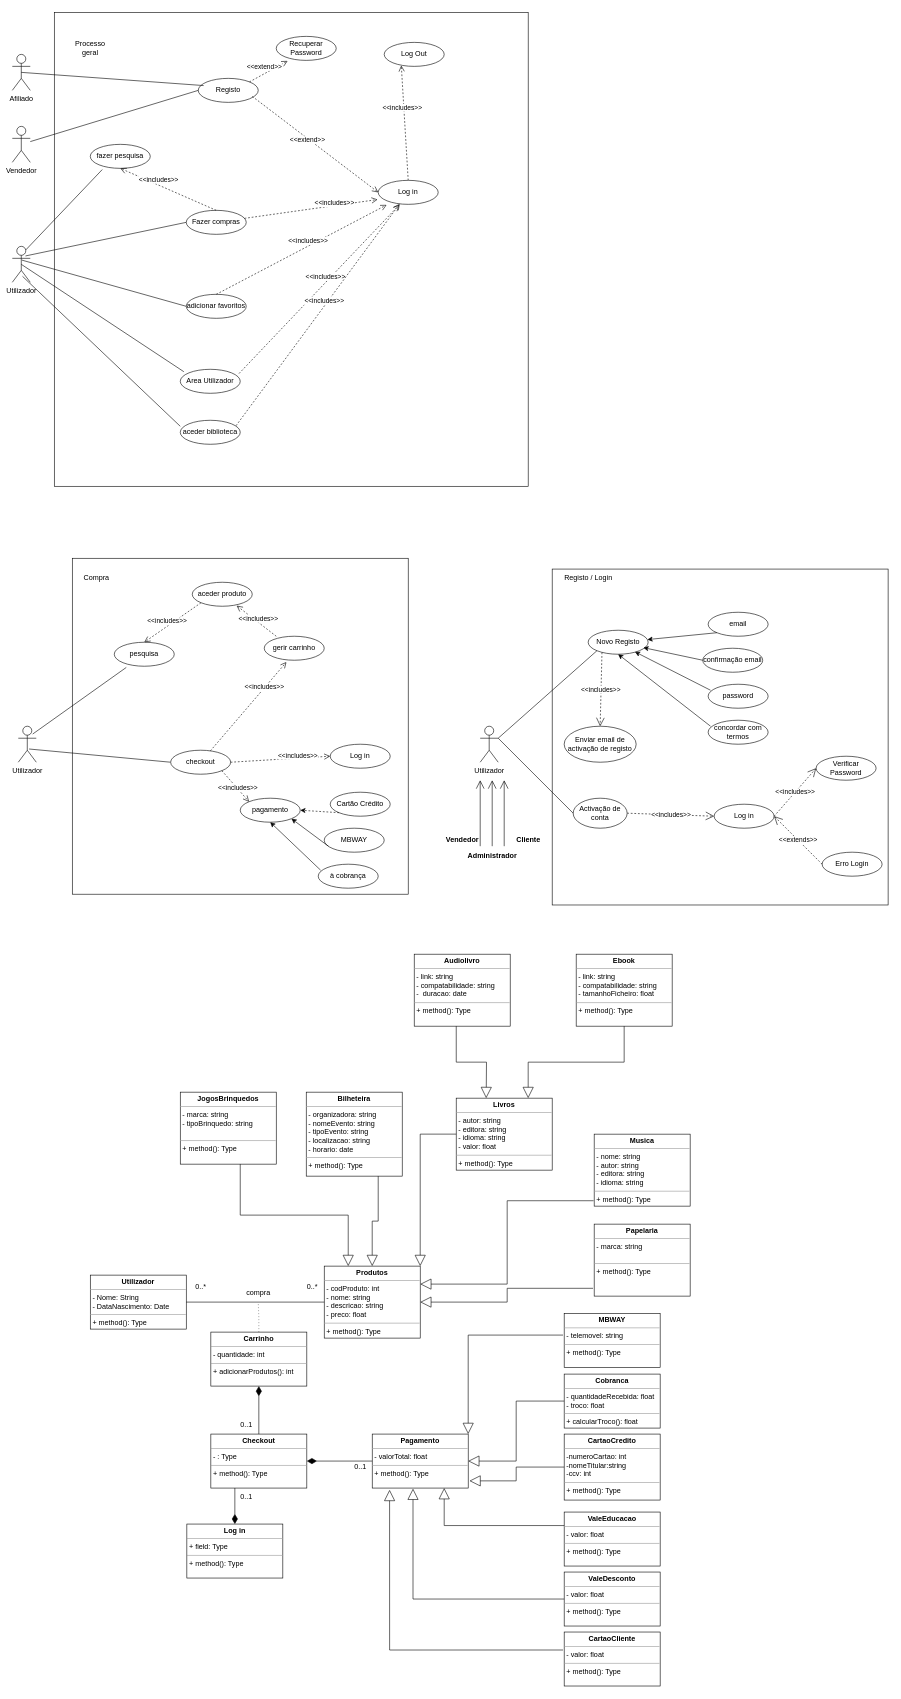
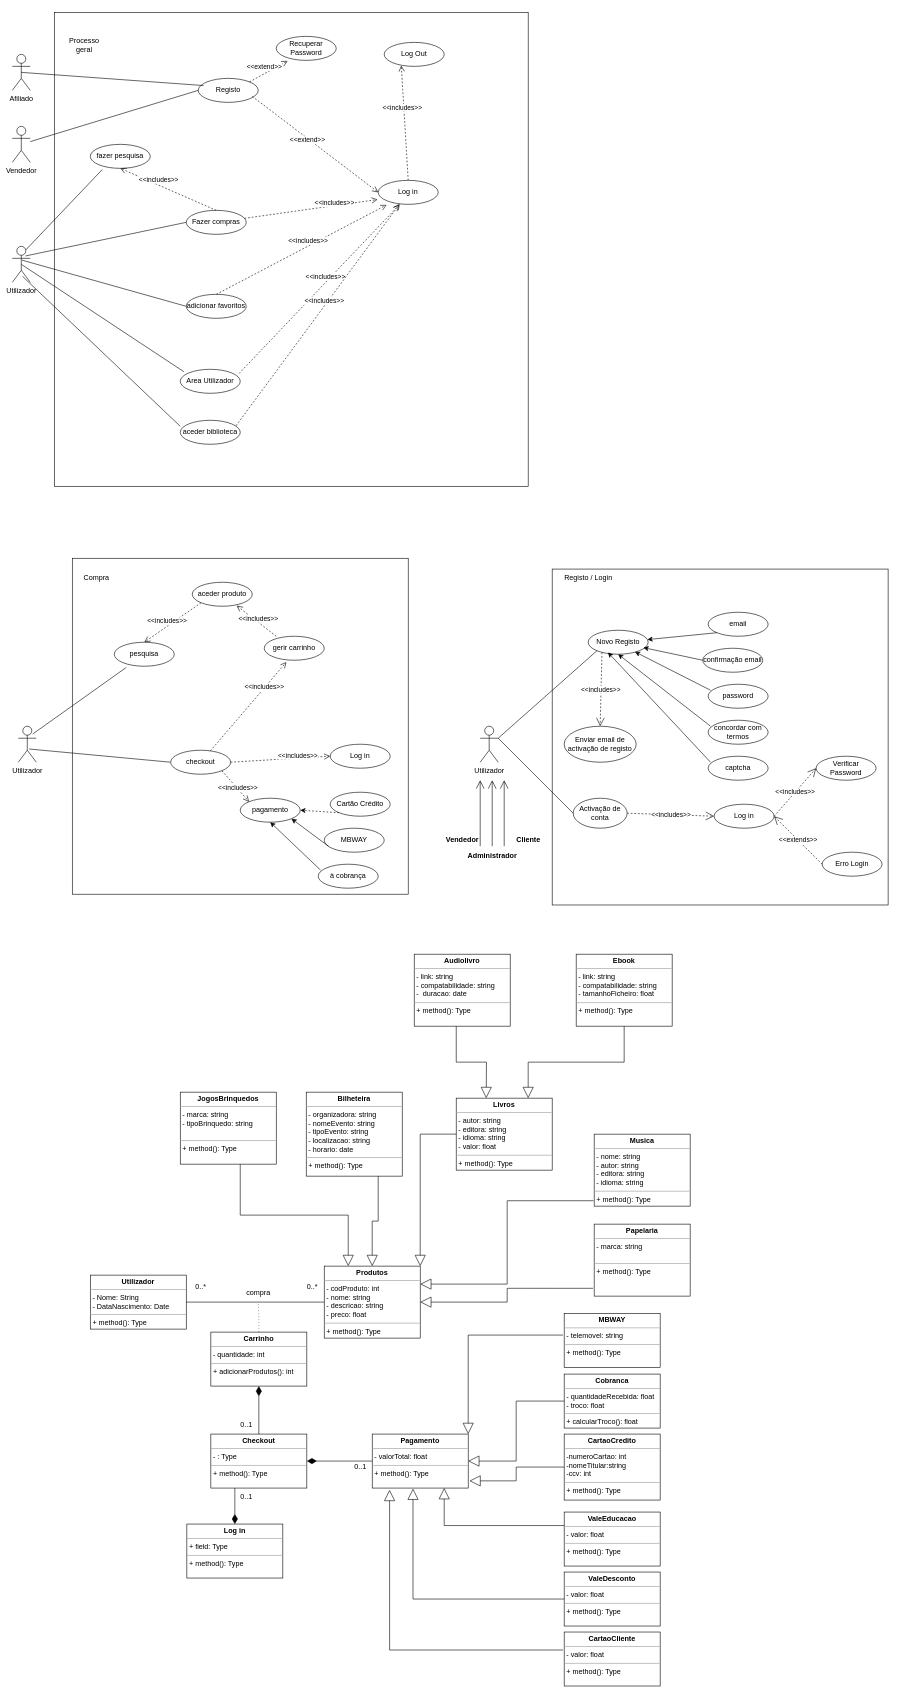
(90, 48) -> (84, 45)
none -> (682, 732)
none -> (738, 768)
